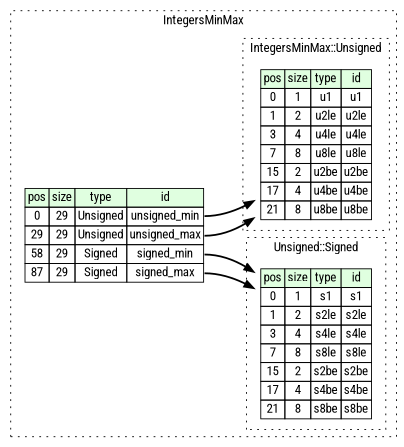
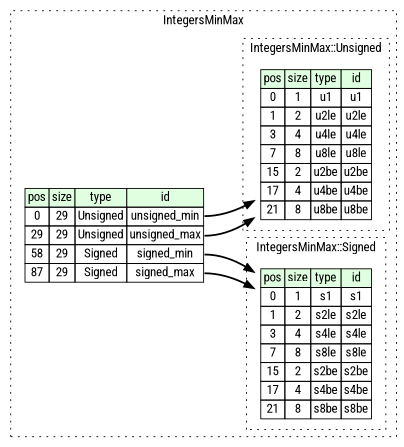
(316, 248) -> (316, 248)
